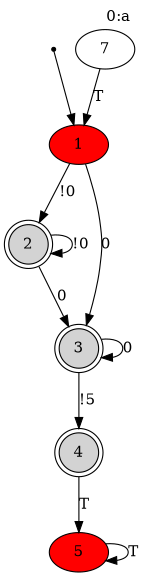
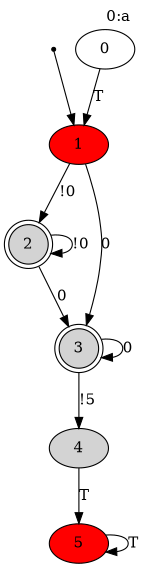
(105, 49) -> (105, 49)
(79, 453) -> (79, 448)
